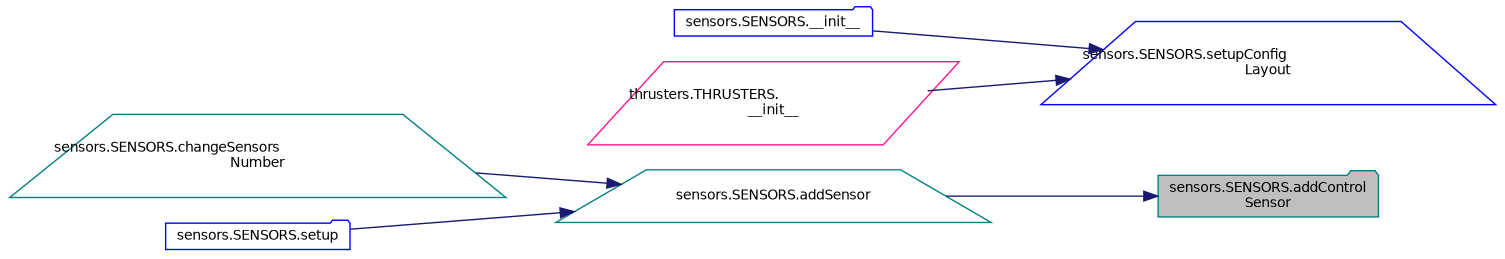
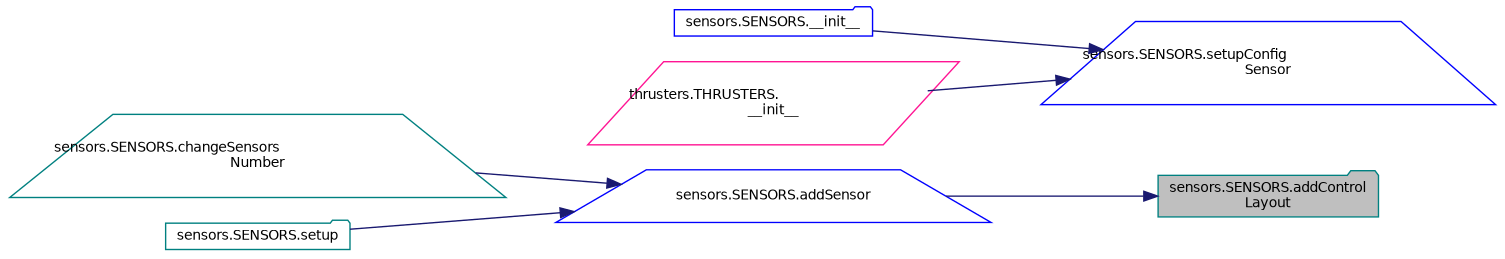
(1268, 63) -> (1268, 63)
(773, 196) -> (773, 196)
(1268, 196) -> (1268, 196)
(258, 236) -> (258, 236)
